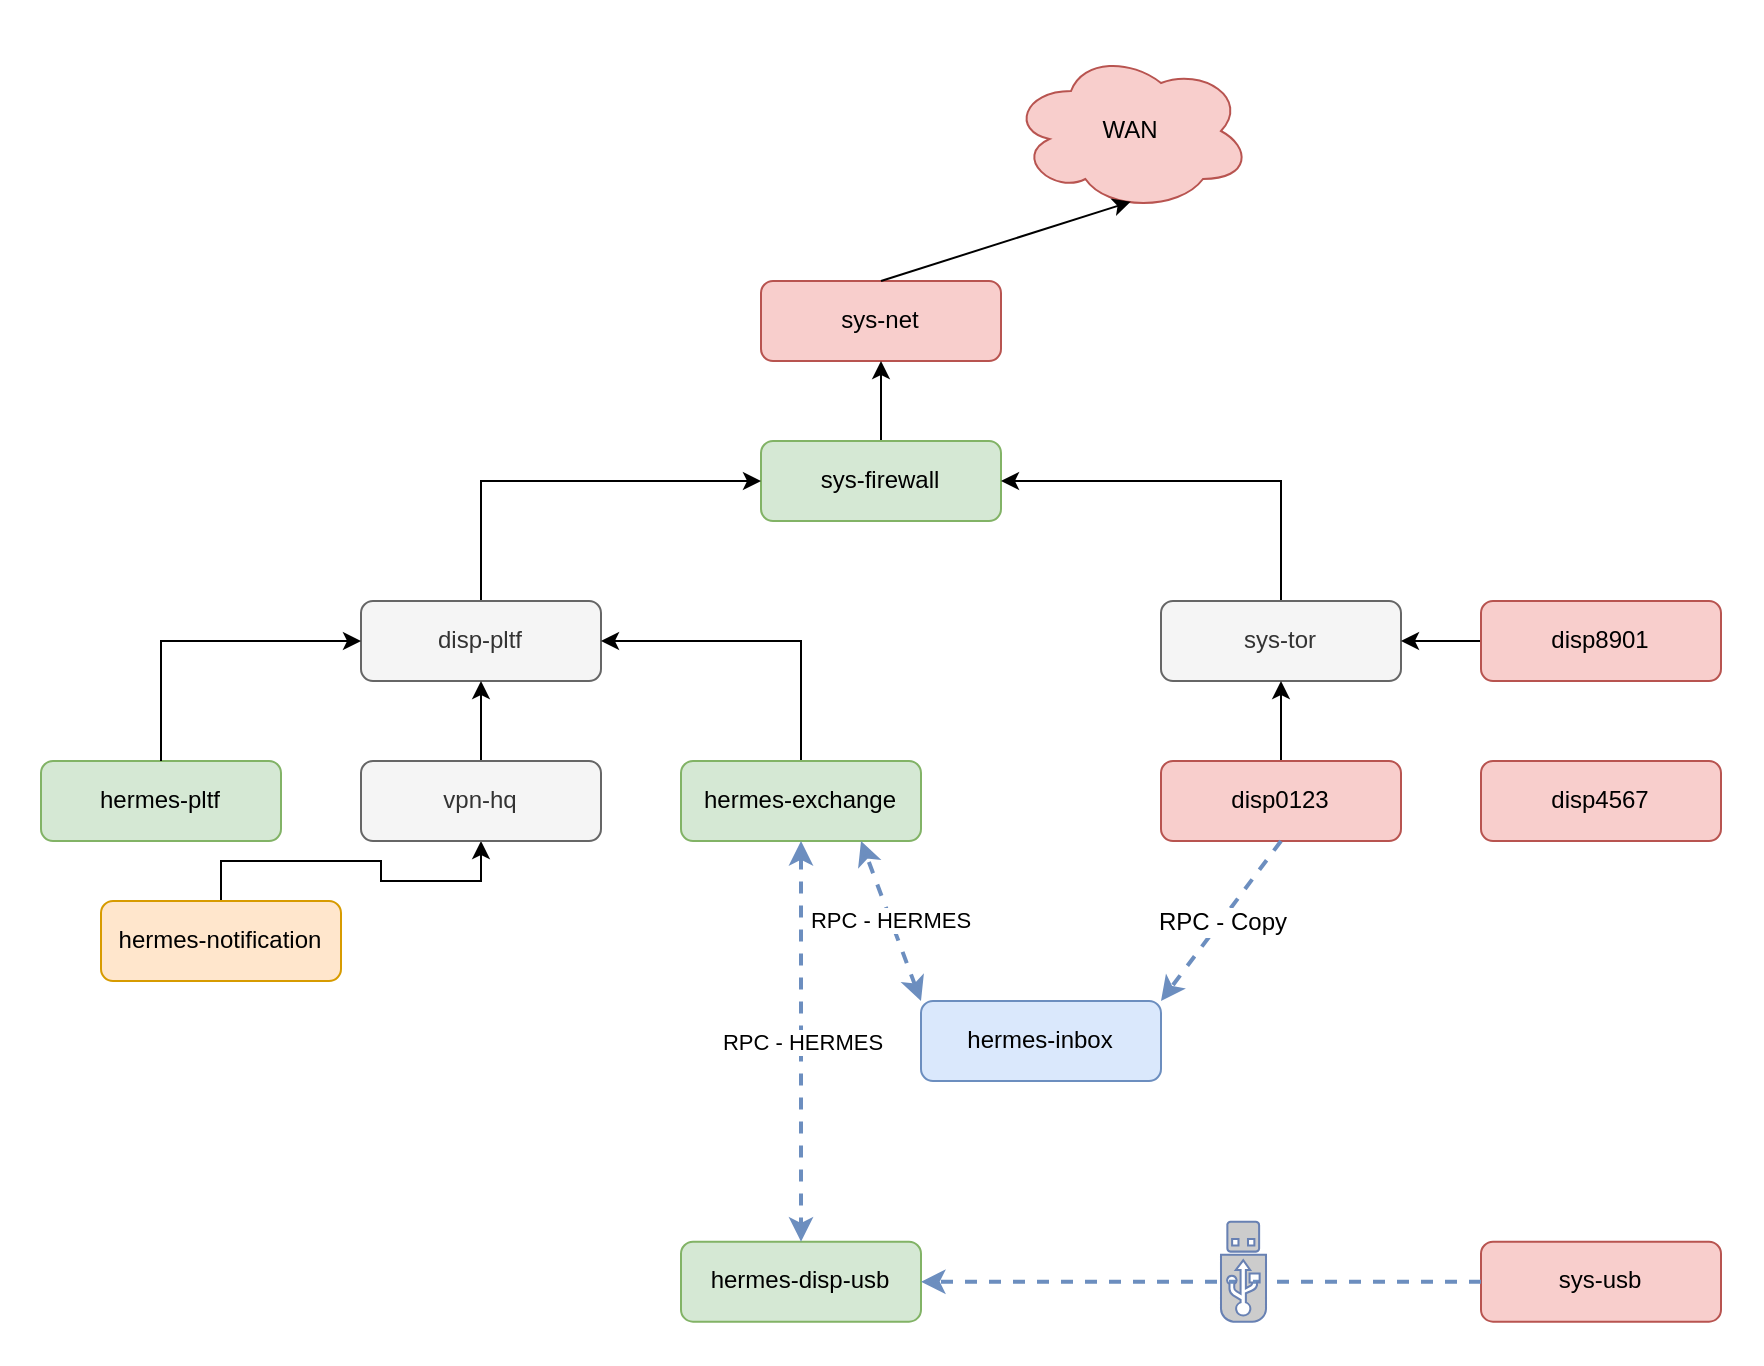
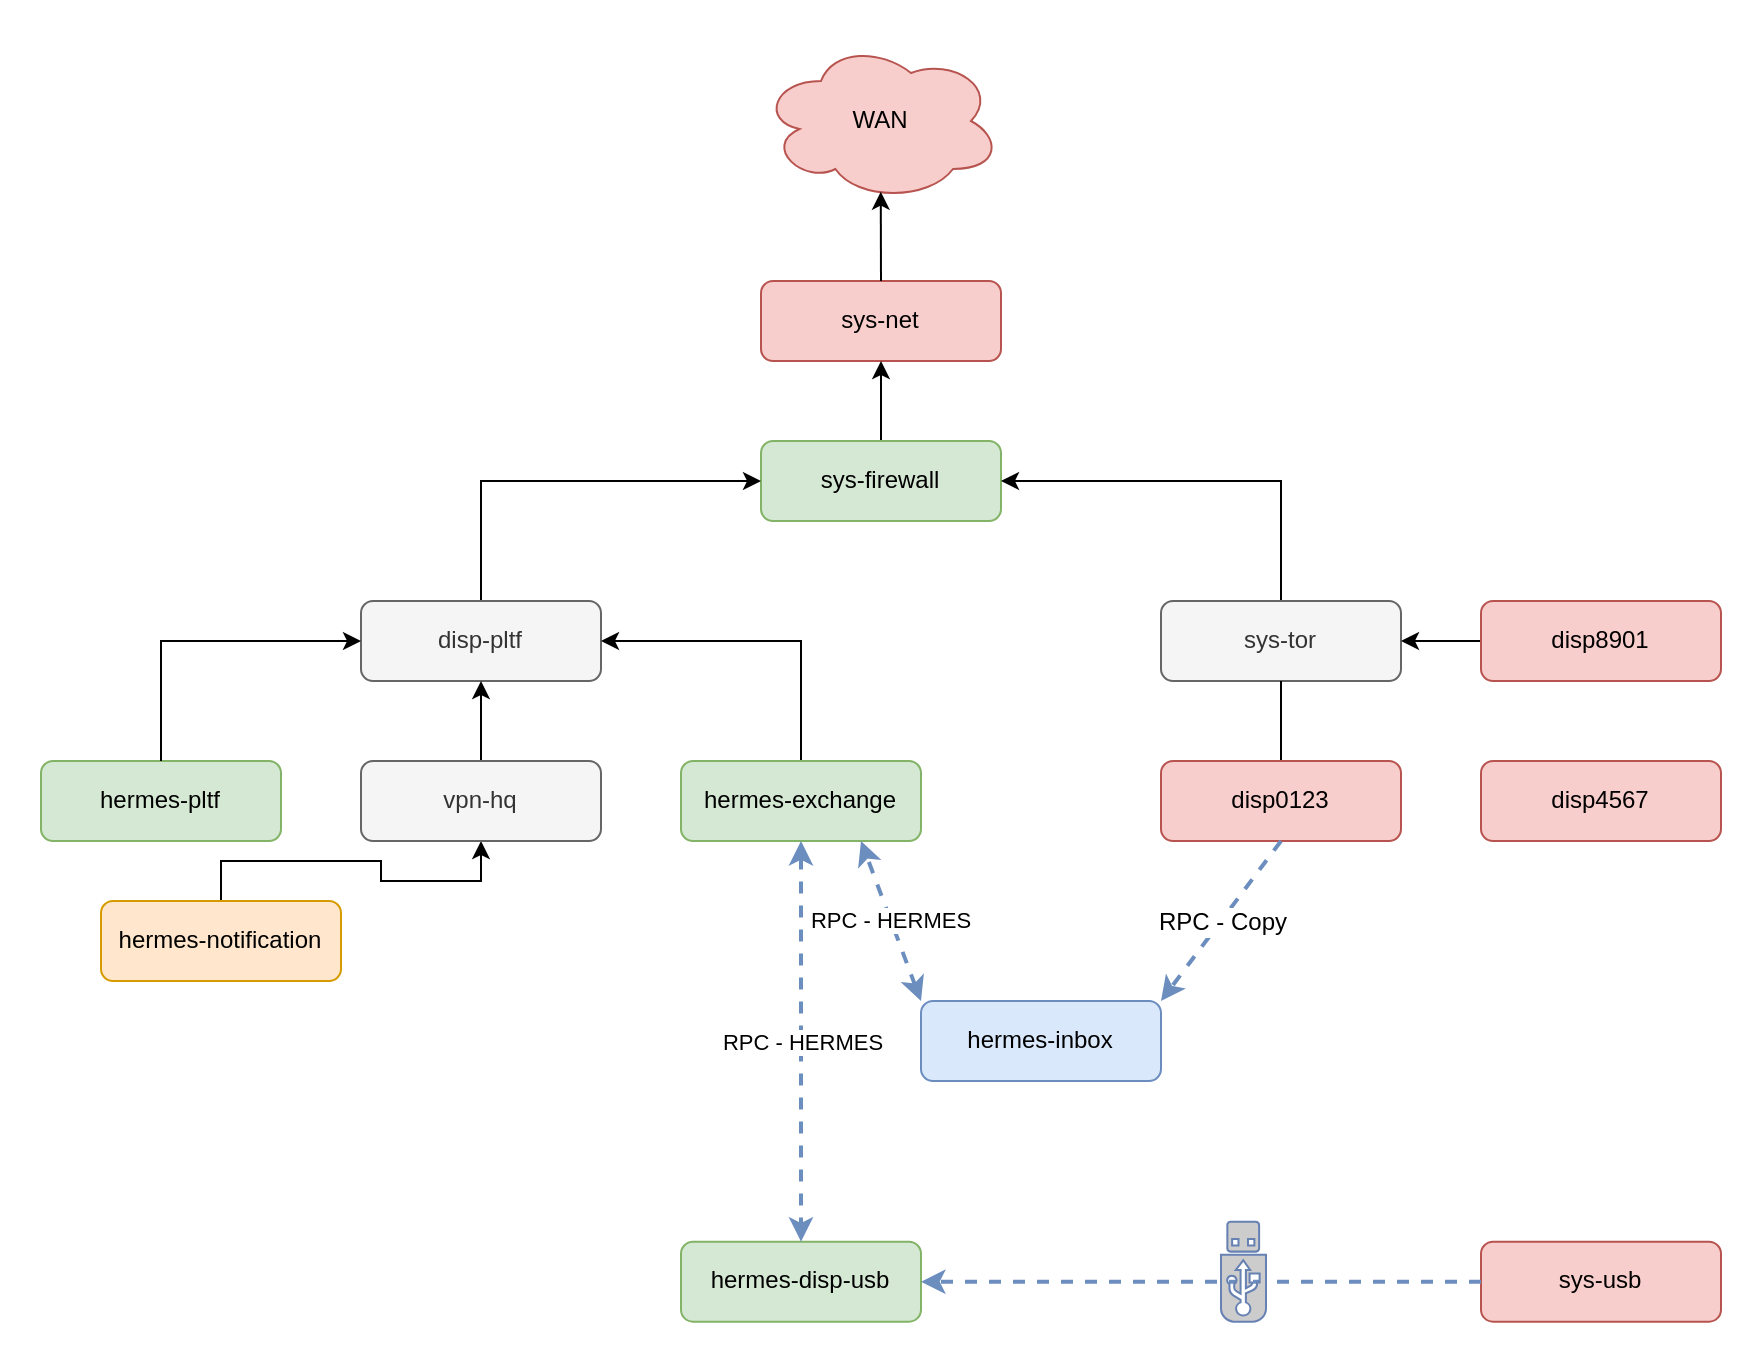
(1131, 131) -> (881, 121)
(1281, 696) -> (1281, 690)
